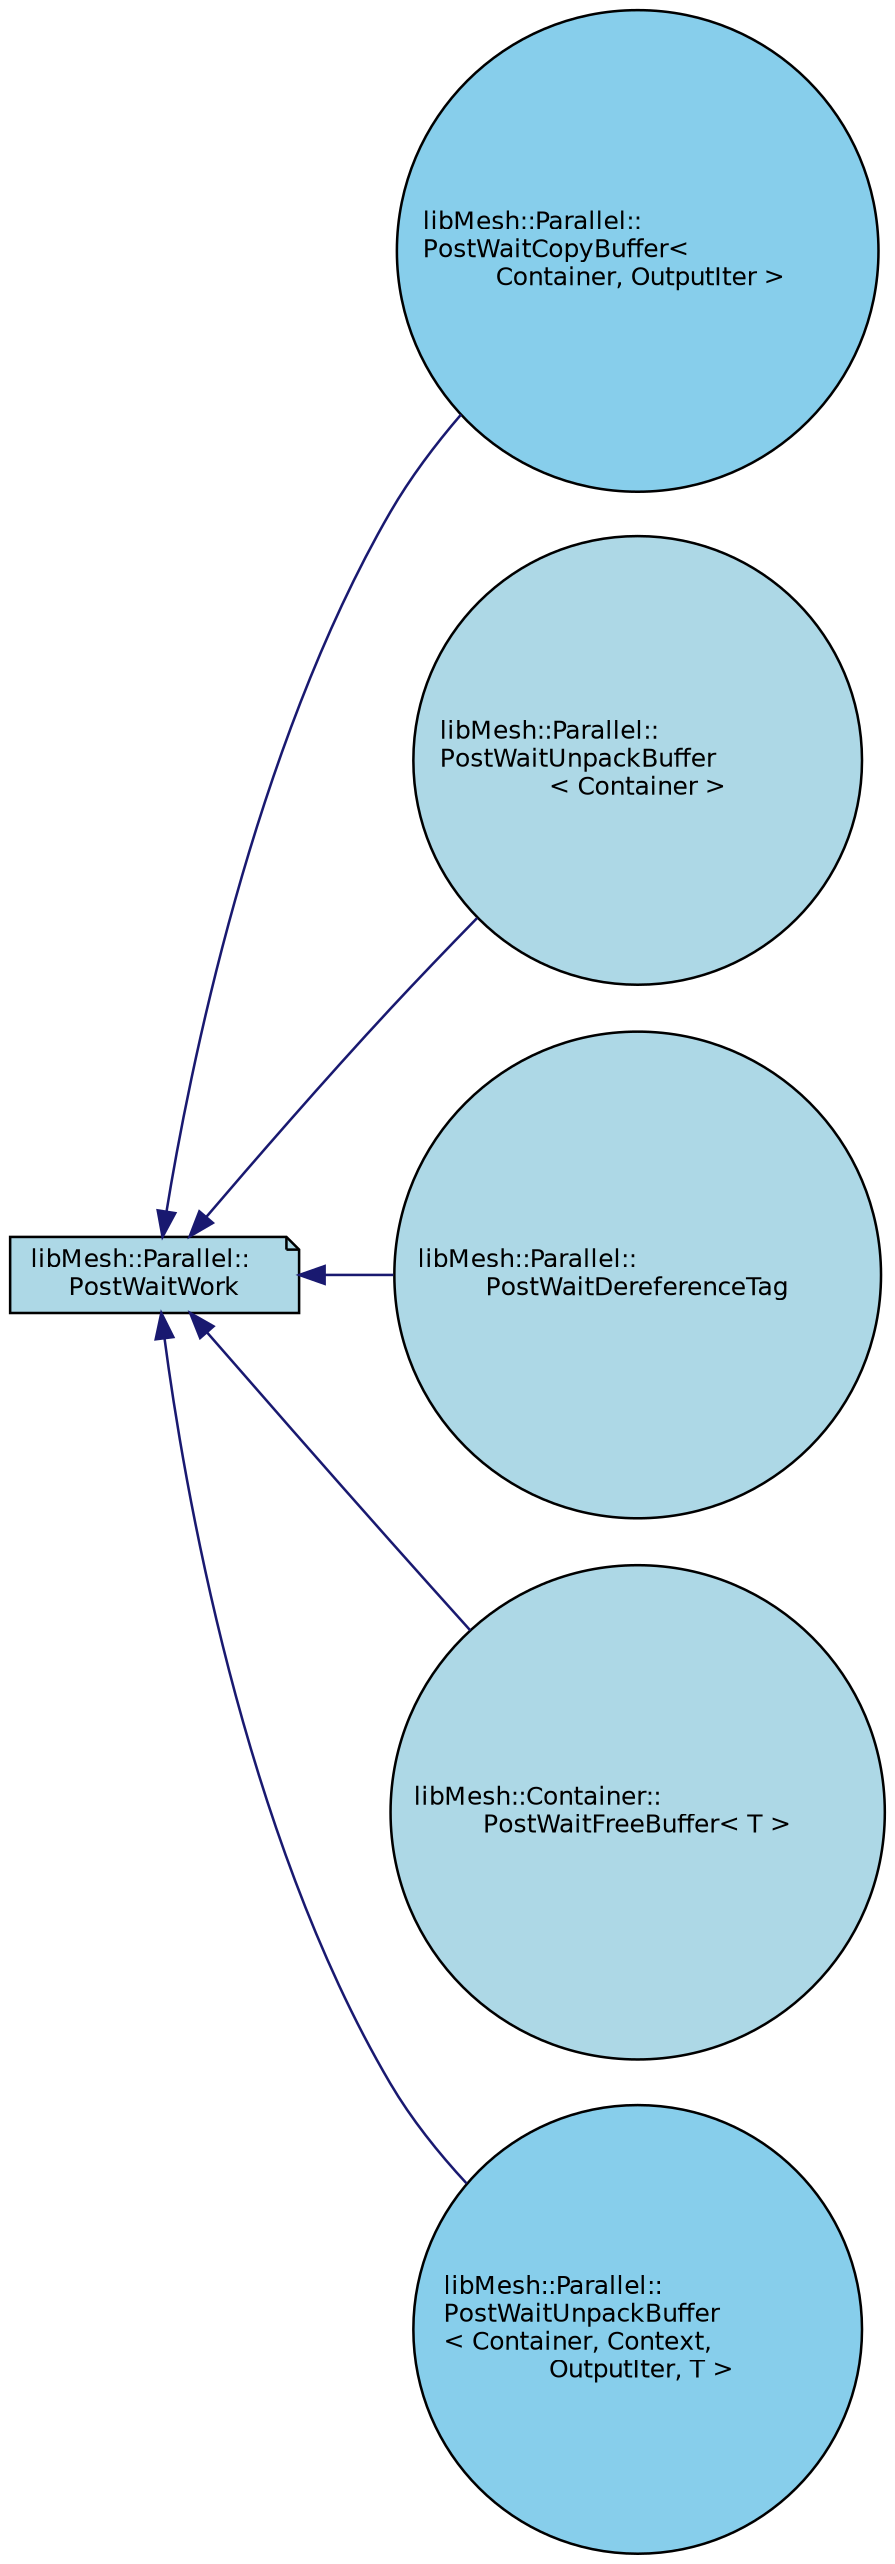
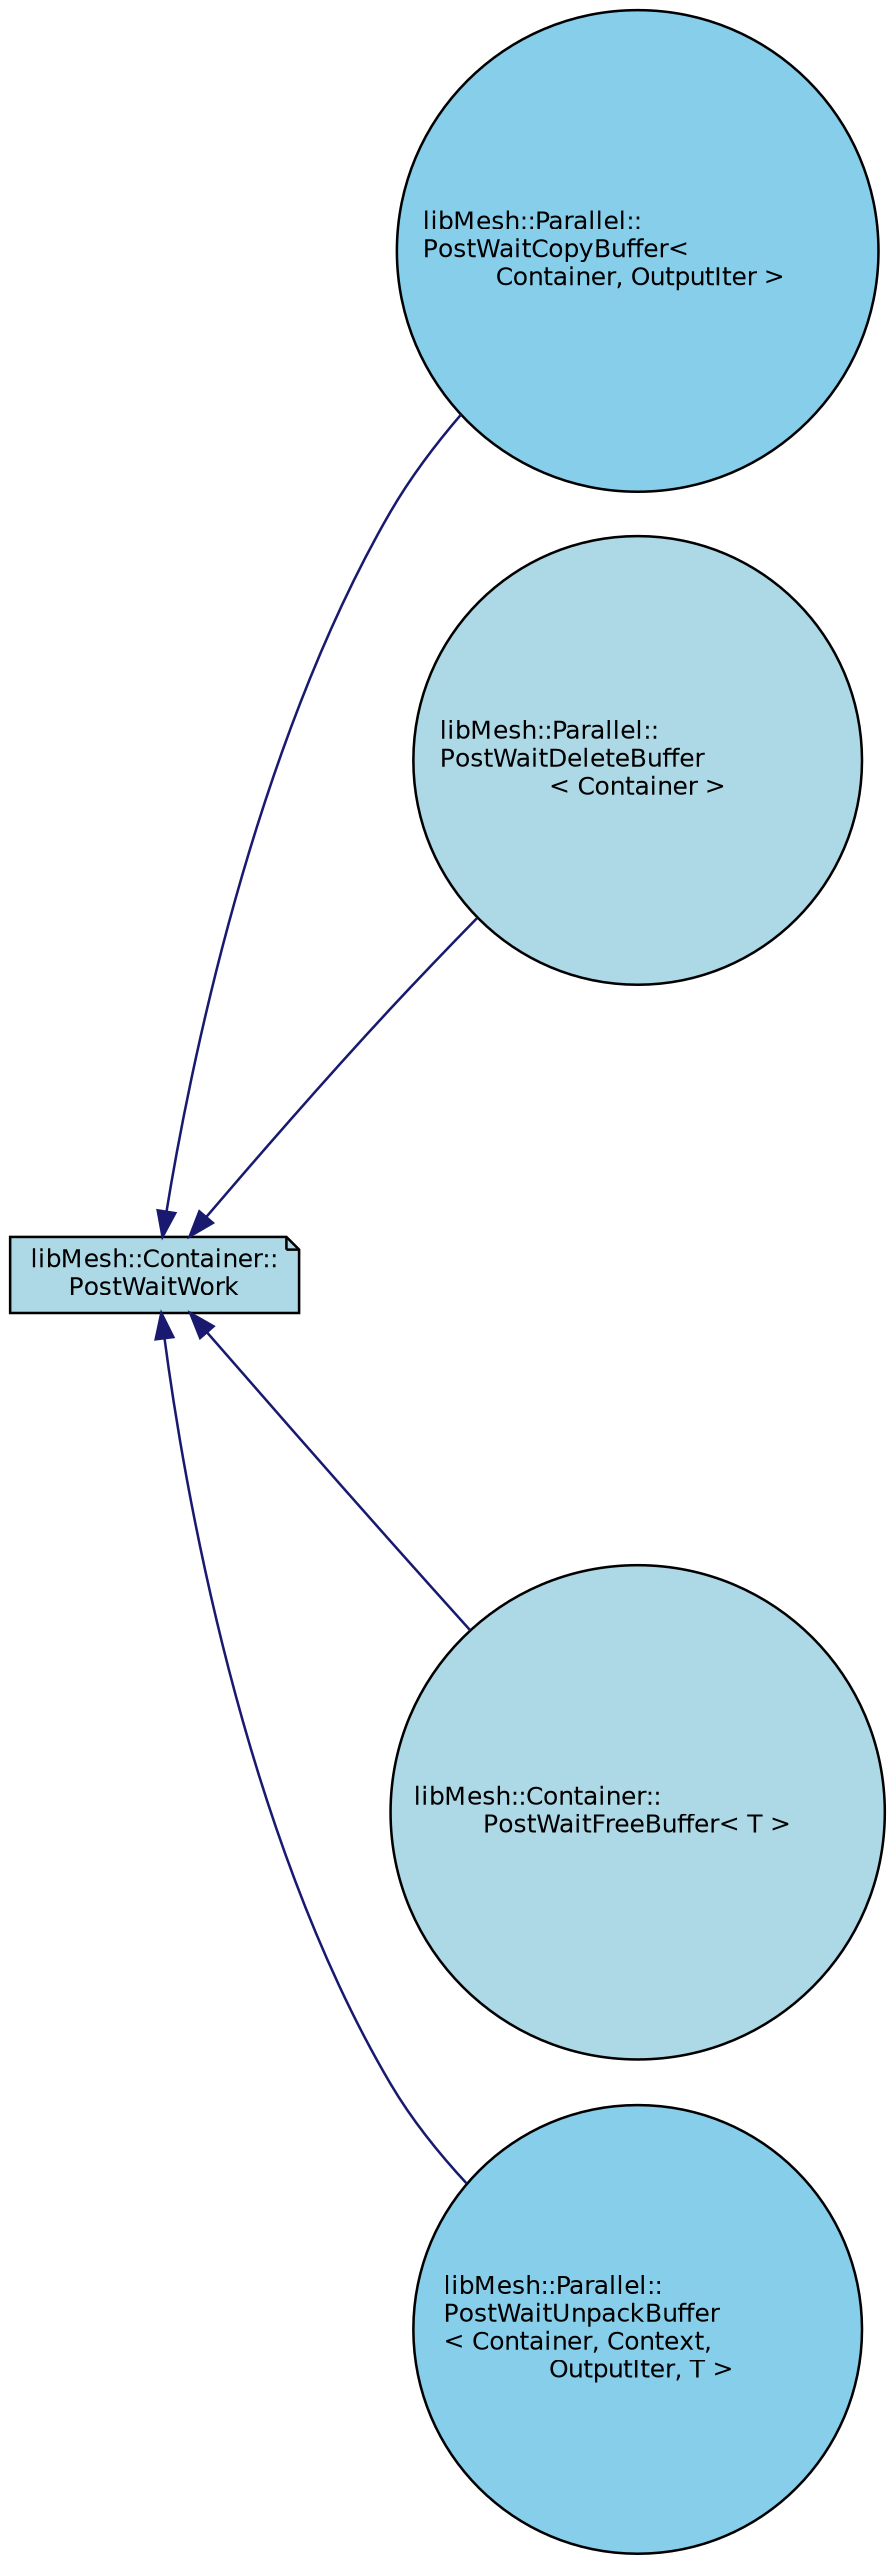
(638, 760) -> (638, 760)
(155, 1275) -> (155, 1275)
(638, 1275) -> none
